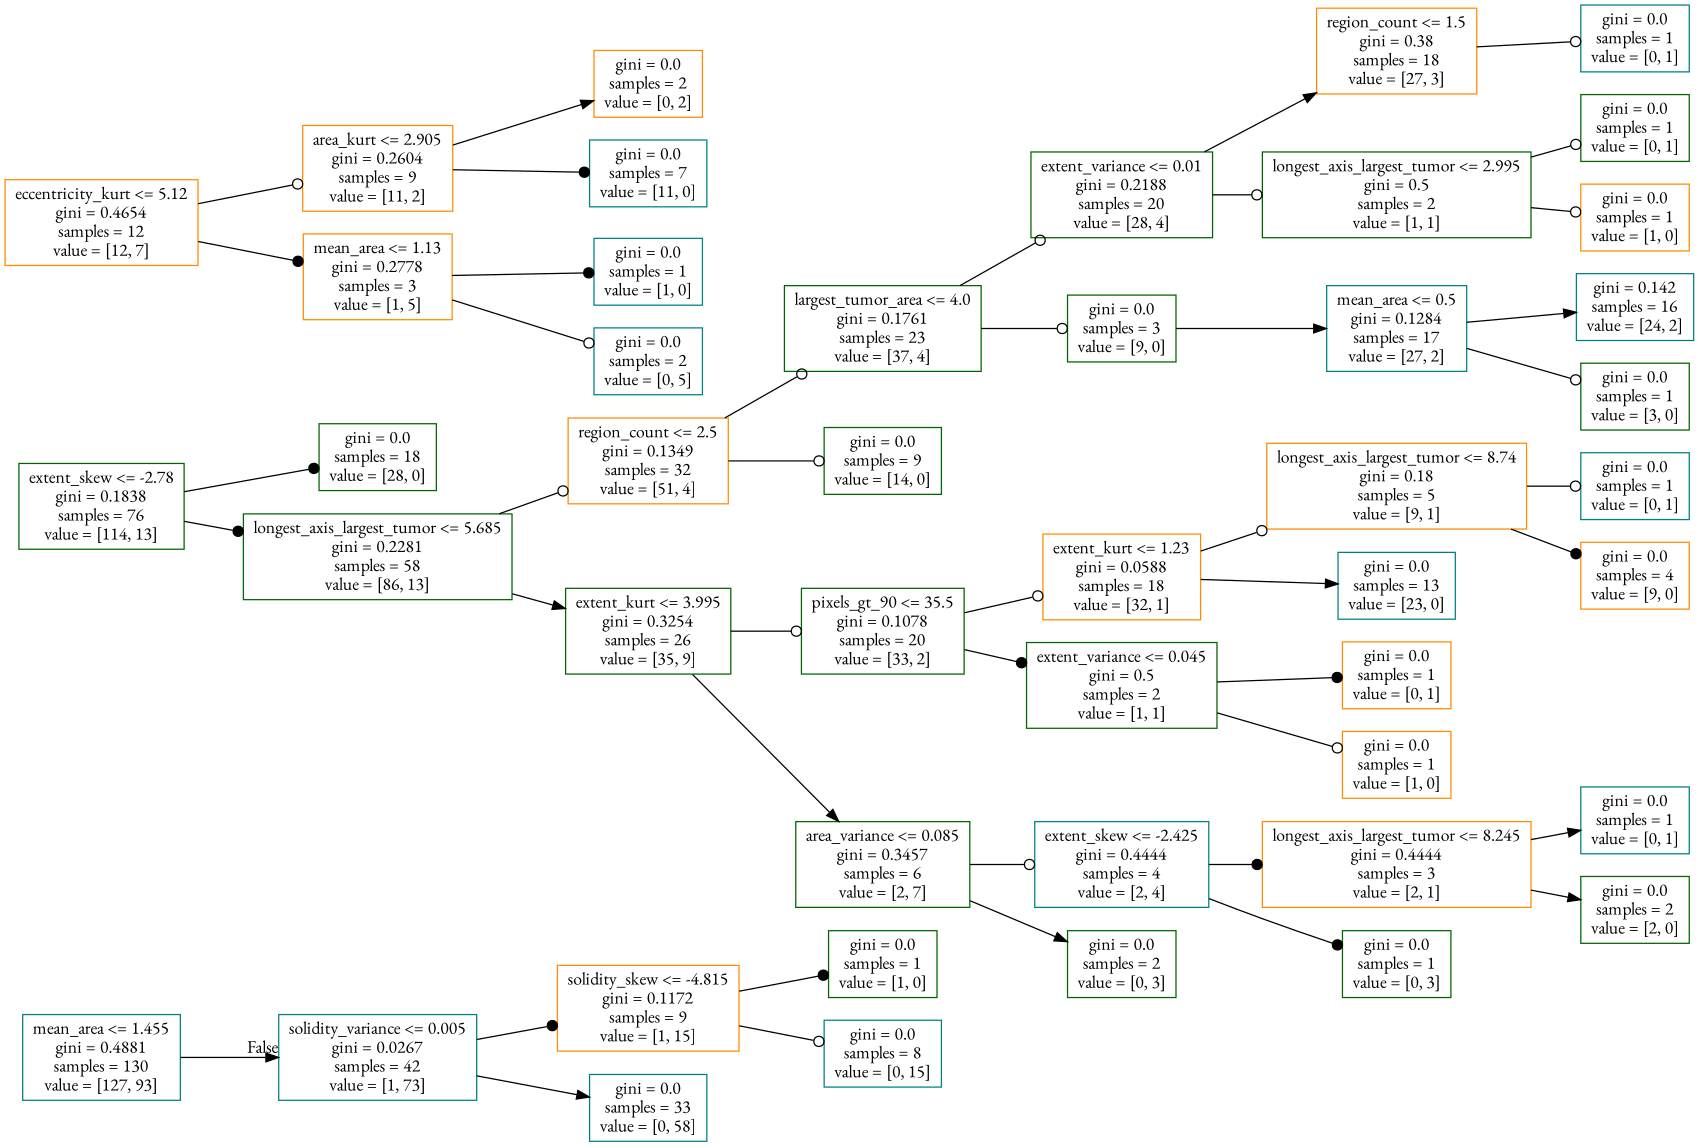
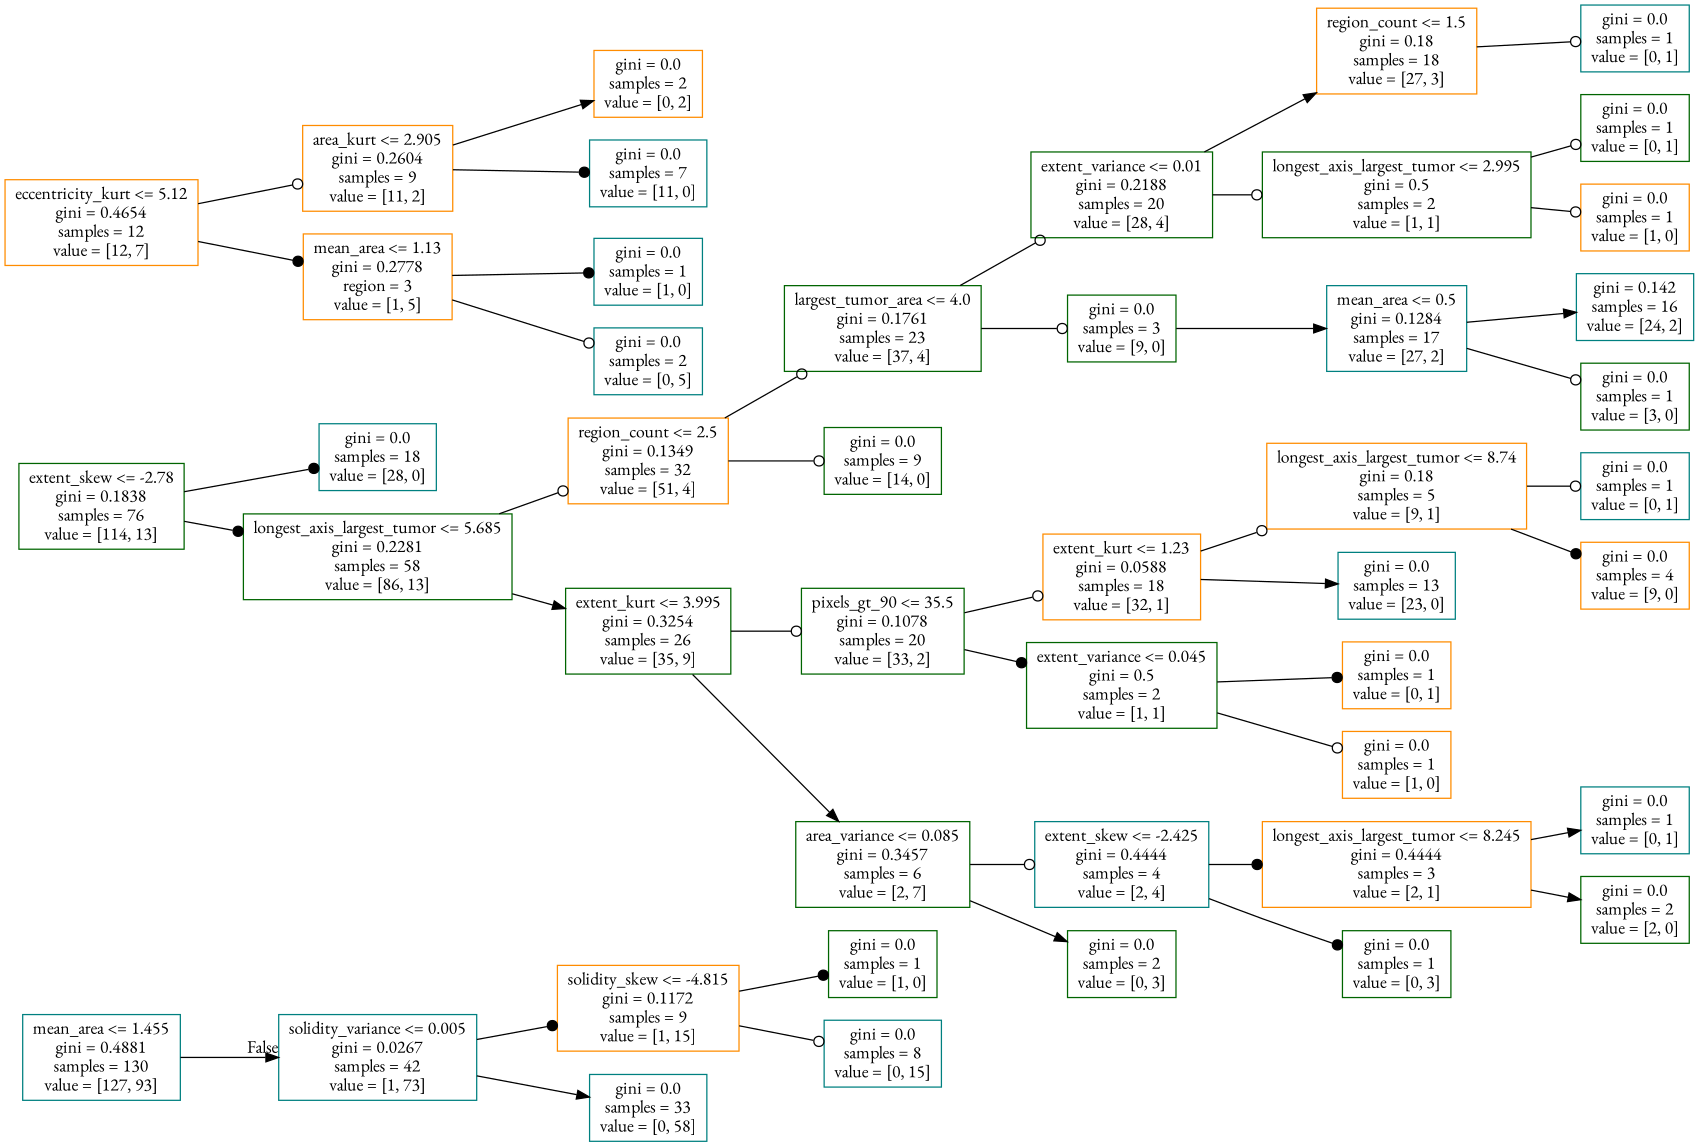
(1397, 51) -> (1397, 51)
(378, 277) -> (378, 277)
(378, 457) -> (378, 457)
